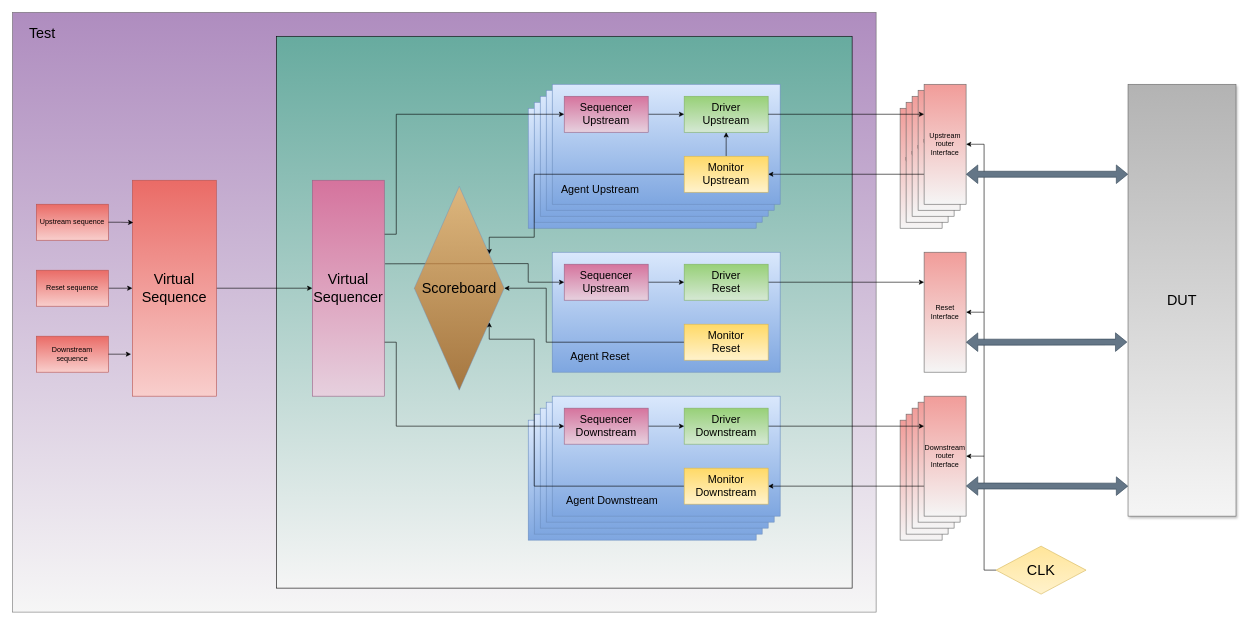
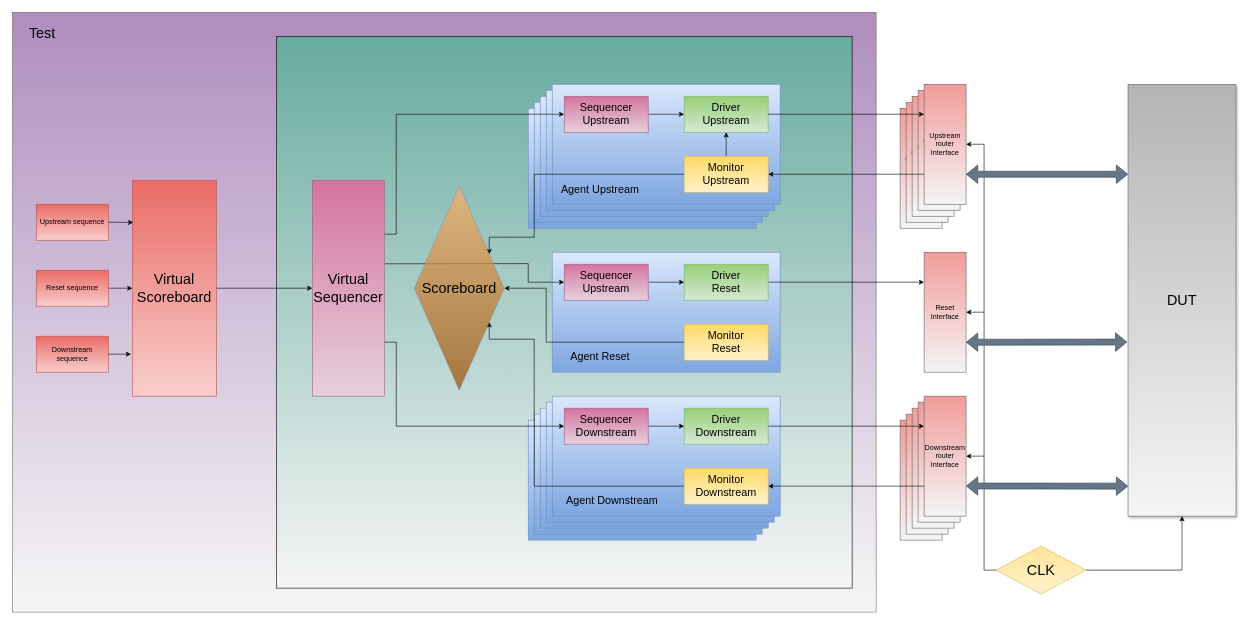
(174, 288) -> (174, 288)
none -> (1182, 521)
